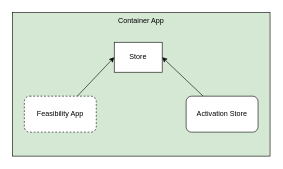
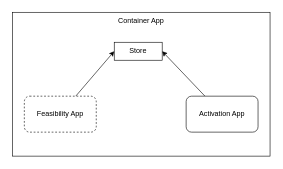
(138, 57) -> (138, 51)
(141, 84) -> (141, 84)
(222, 114) -> (222, 114)
